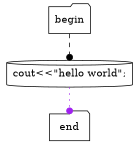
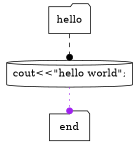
(70, 20) -> (70, 20)
